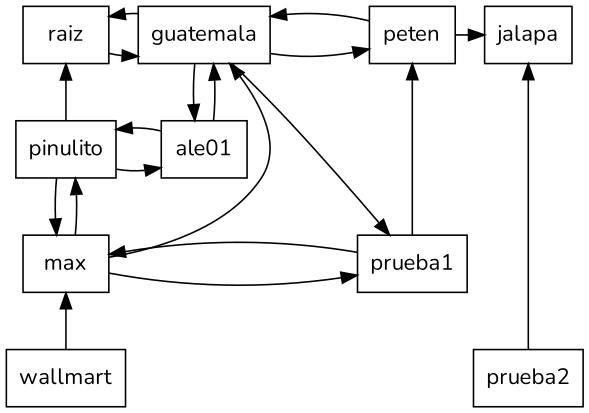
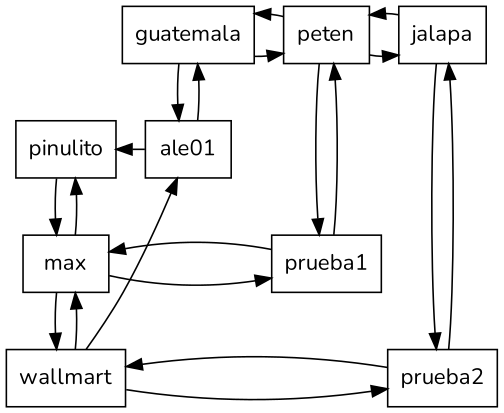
none -> (392, 14)
(66, 35) -> none
(308, 142) -> (316, 141)
(130, 171) -> (135, 270)
none -> (432, 198)
(239, 202) -> (55, 313)
none -> (265, 357)
none -> (249, 400)
